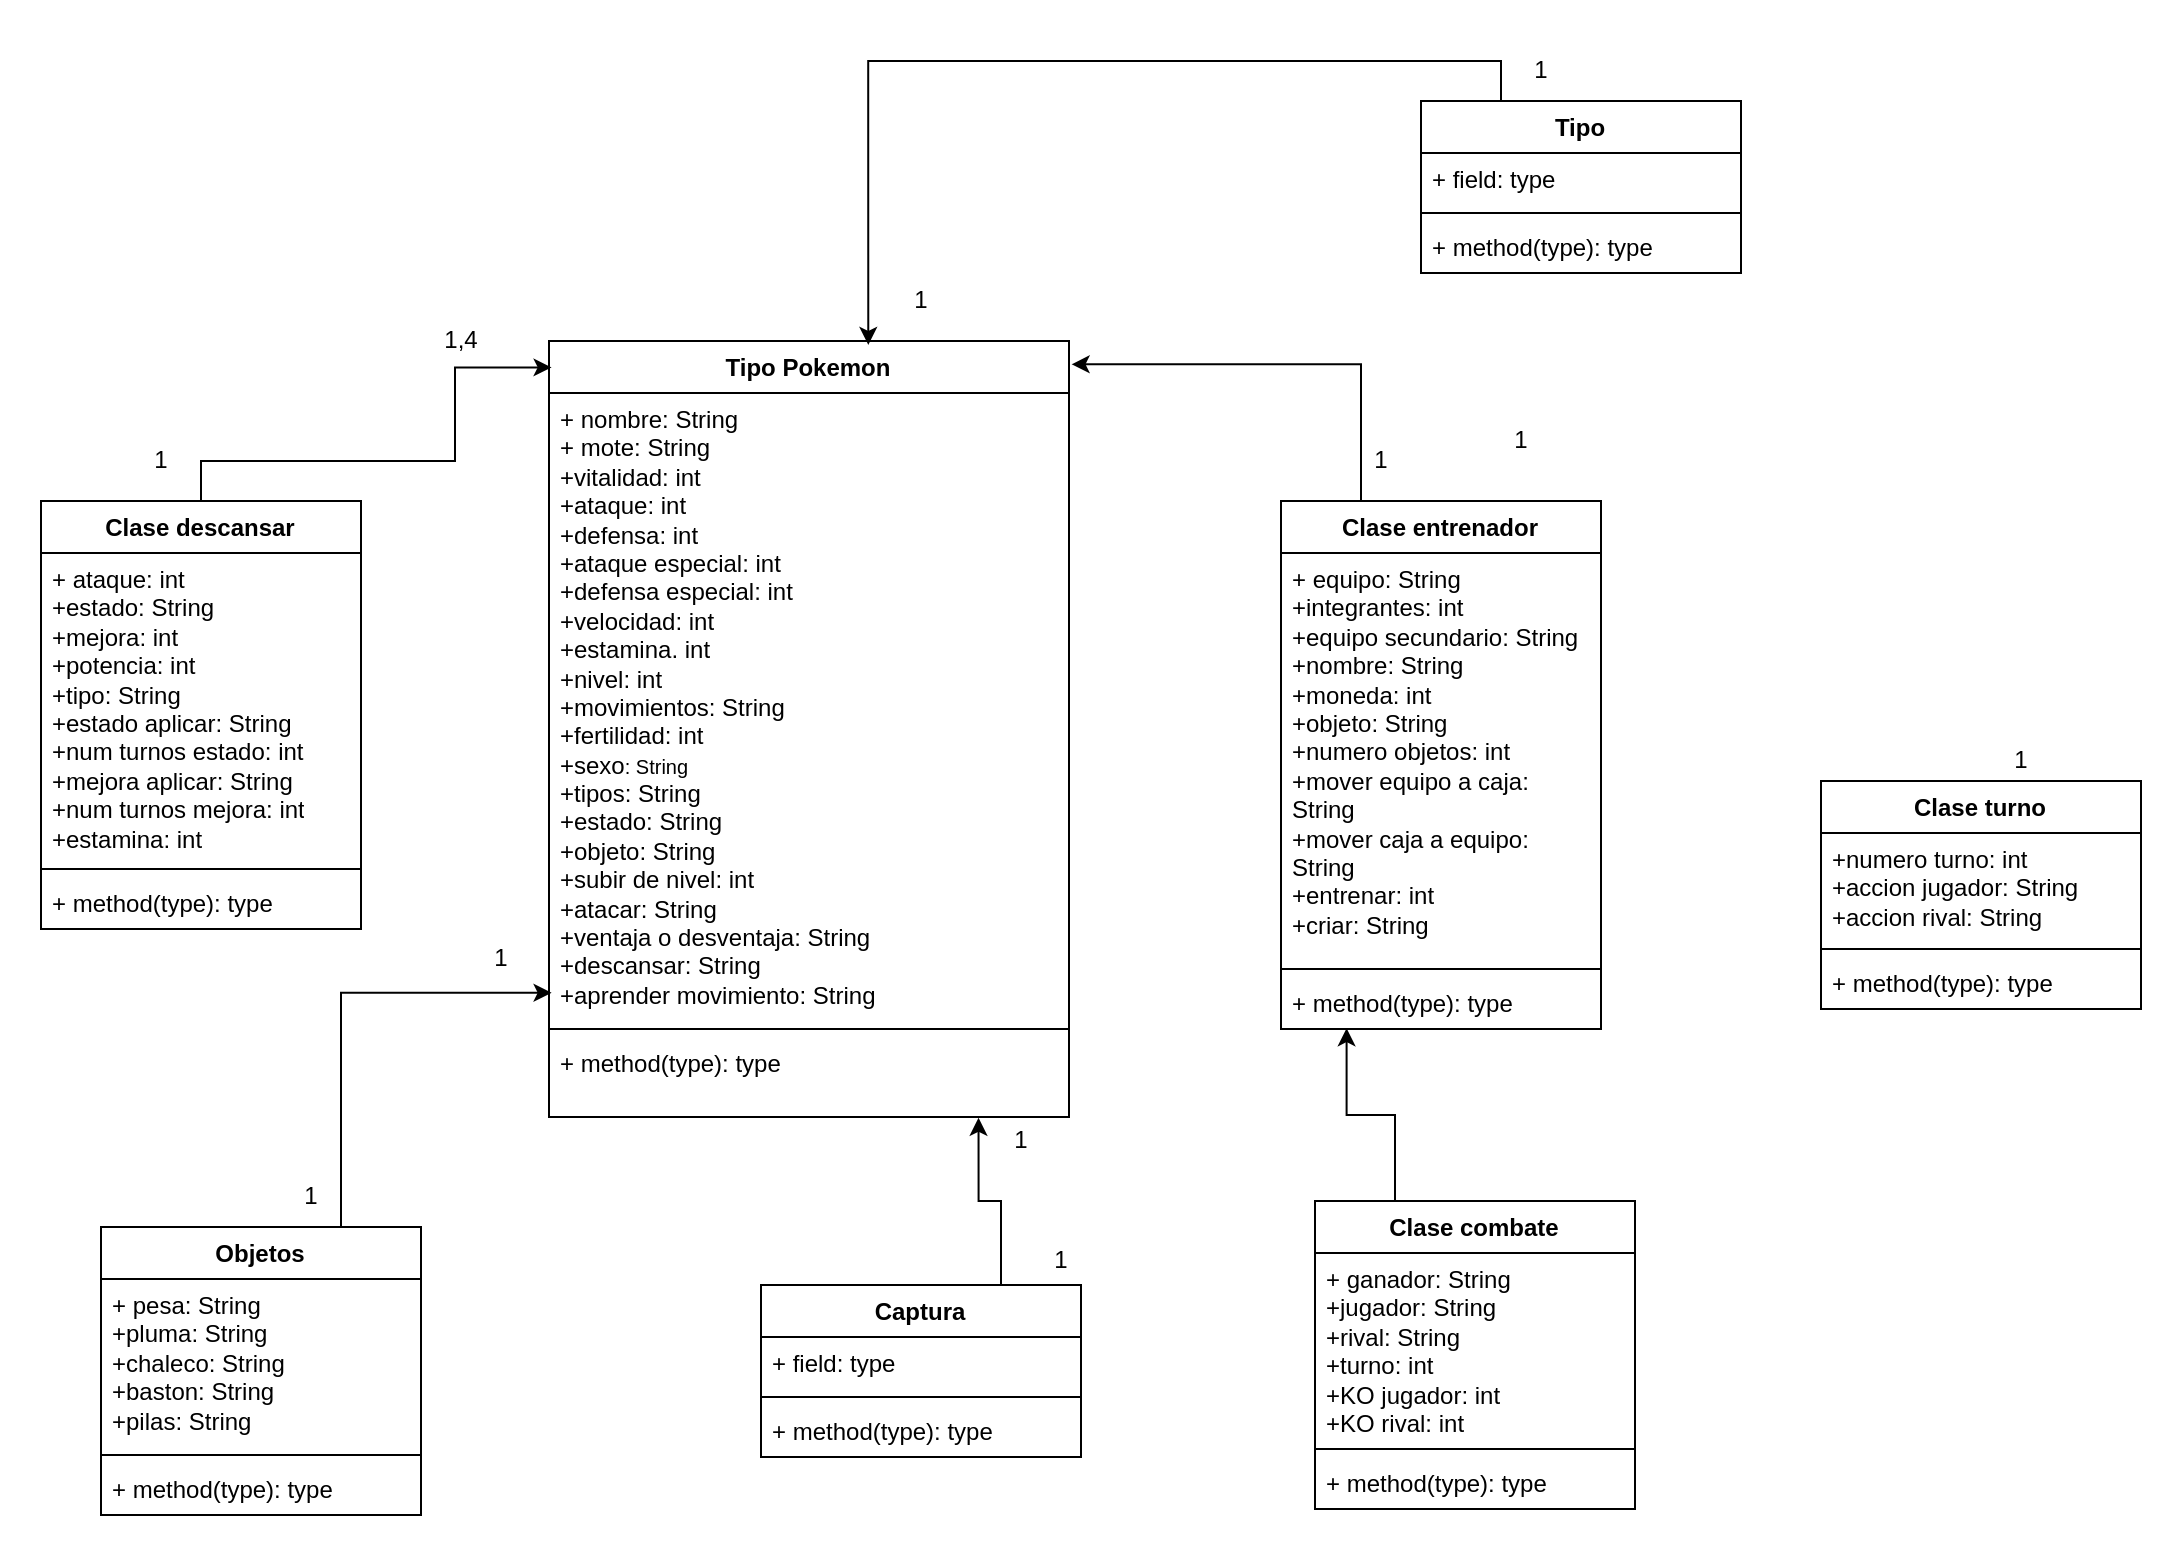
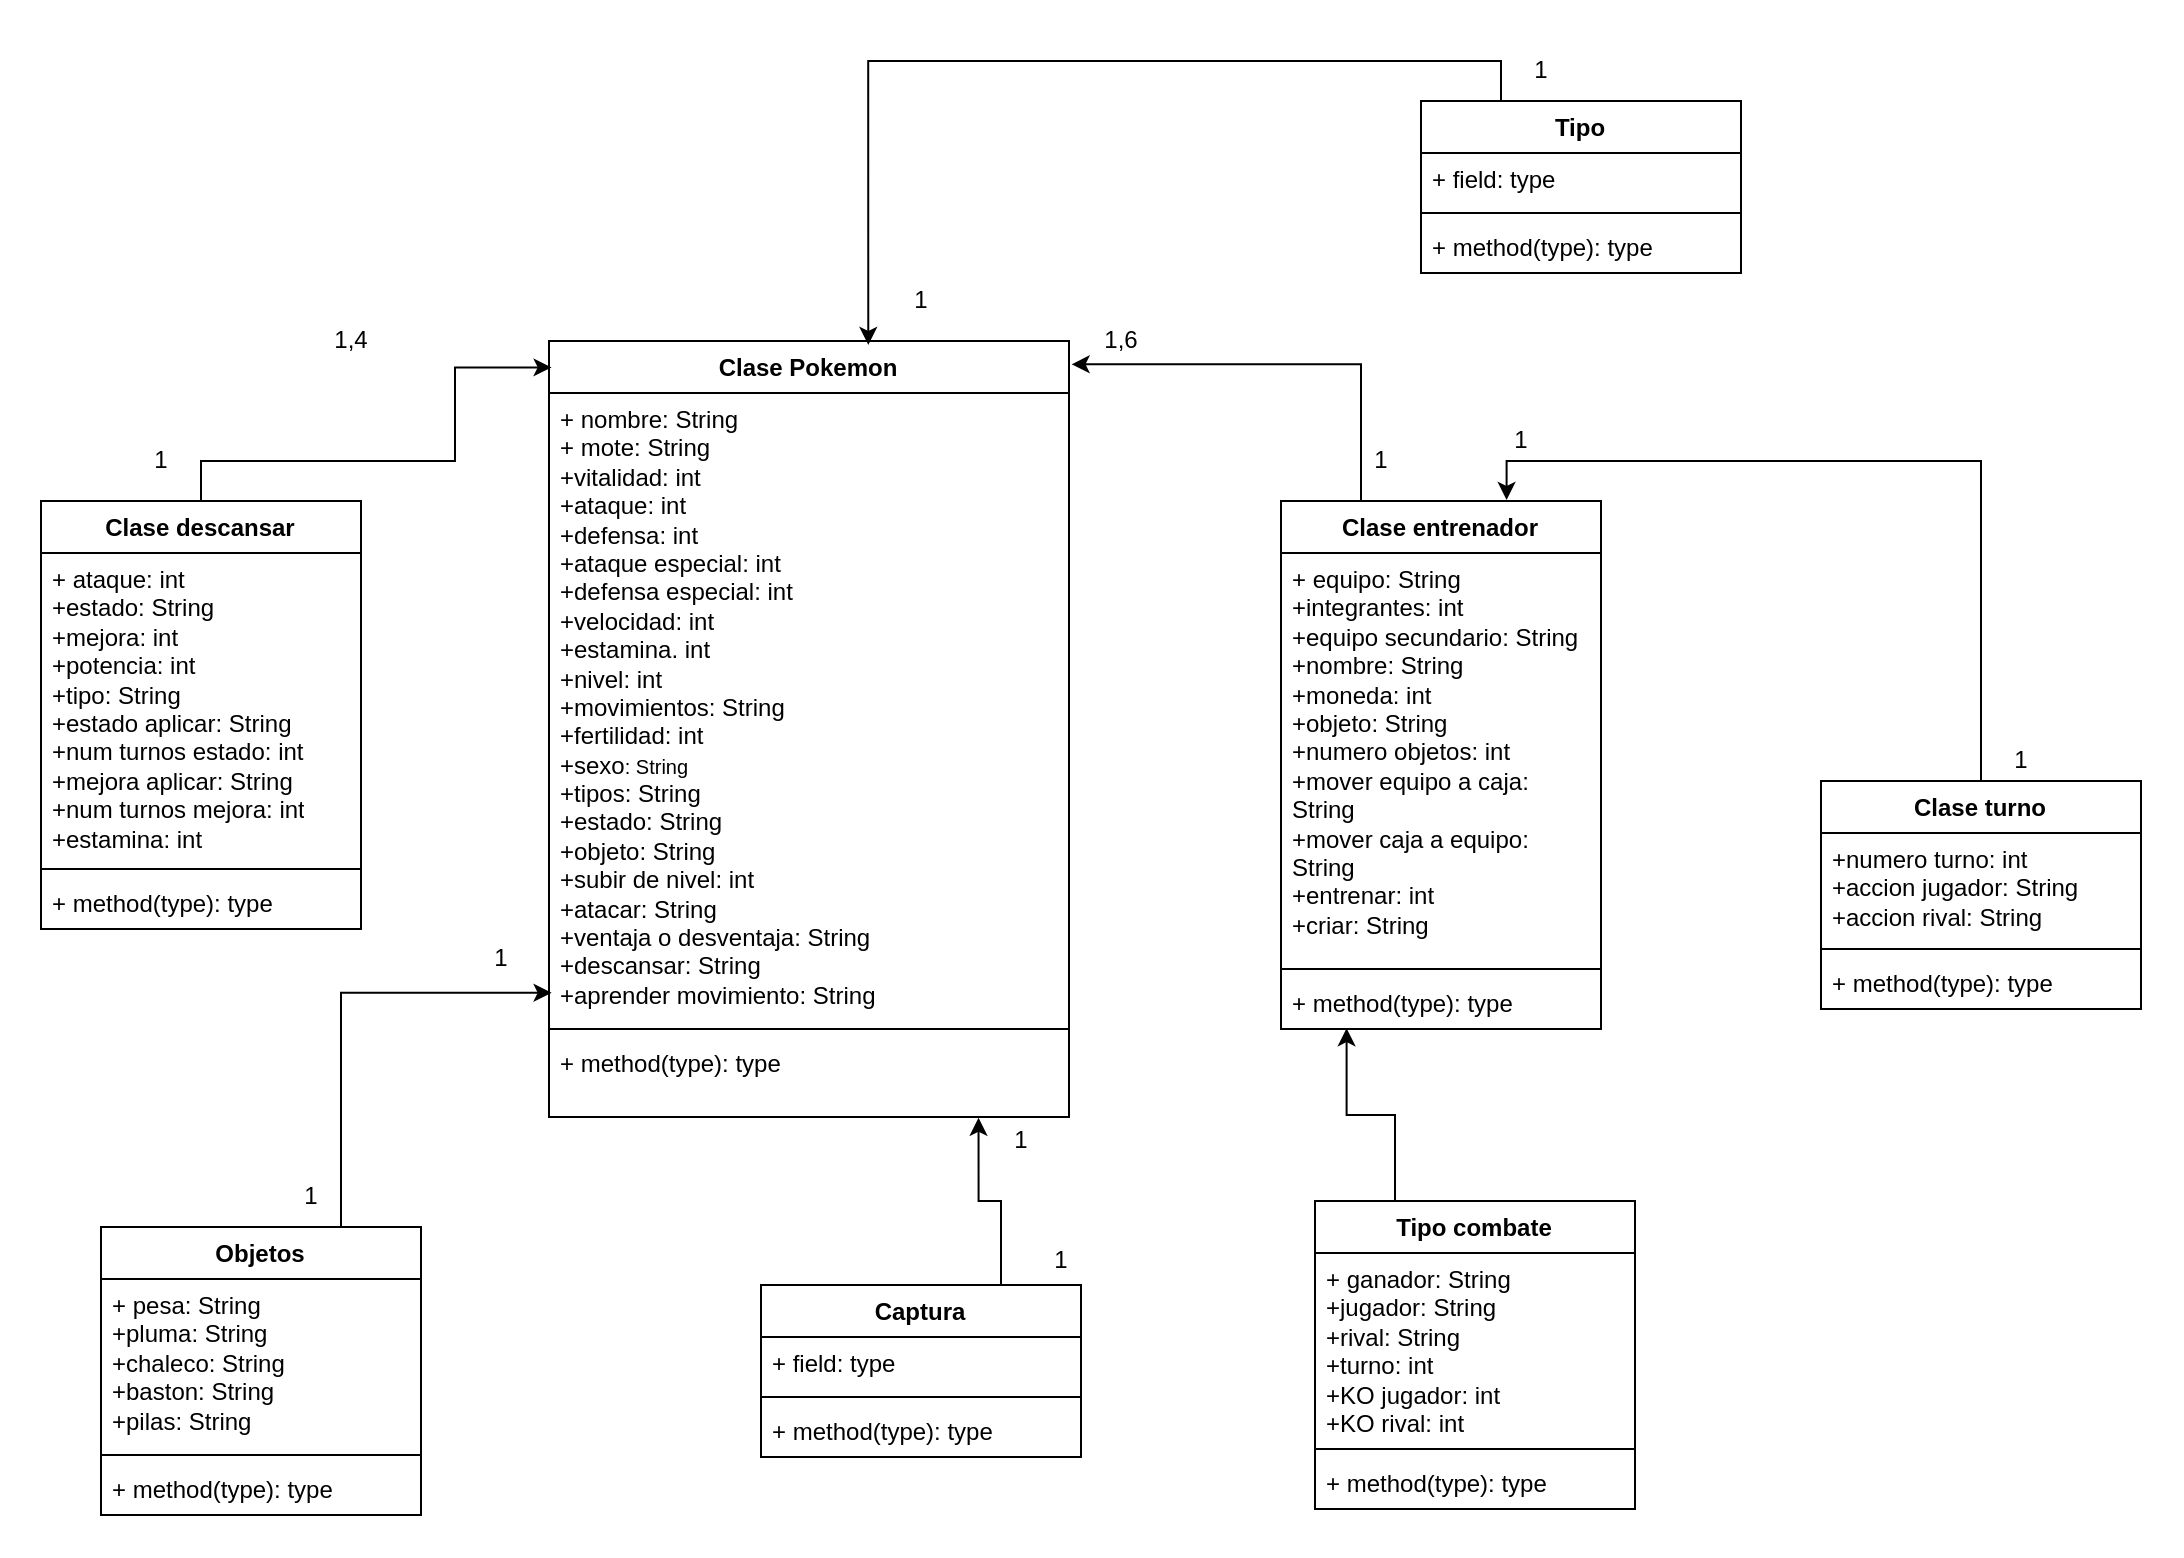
(461, 341) -> (351, 341)
none -> (1121, 341)
(809, 369) -> (809, 369)
none -> (1891, 461)
(1475, 1229) -> (1475, 1229)
